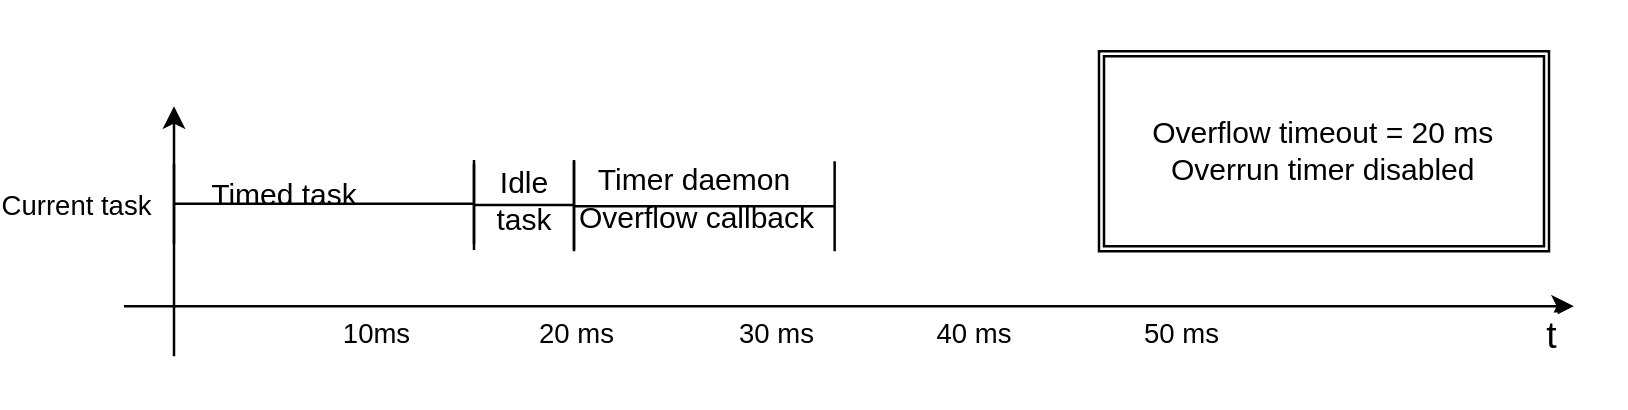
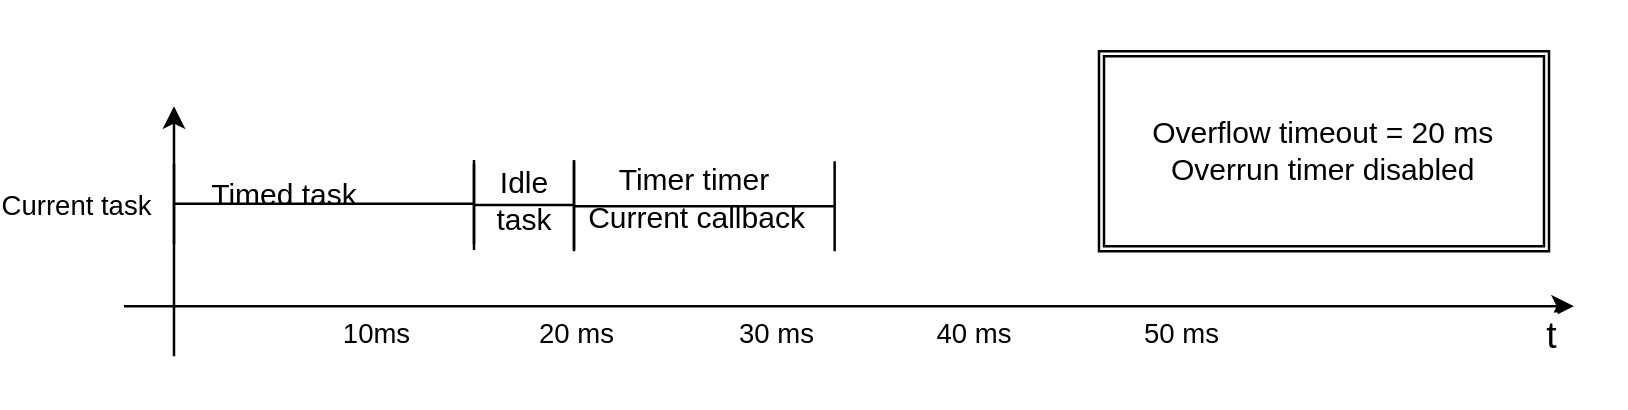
(695, 181) -> (695, 181)
(698, 219) -> (698, 219)
